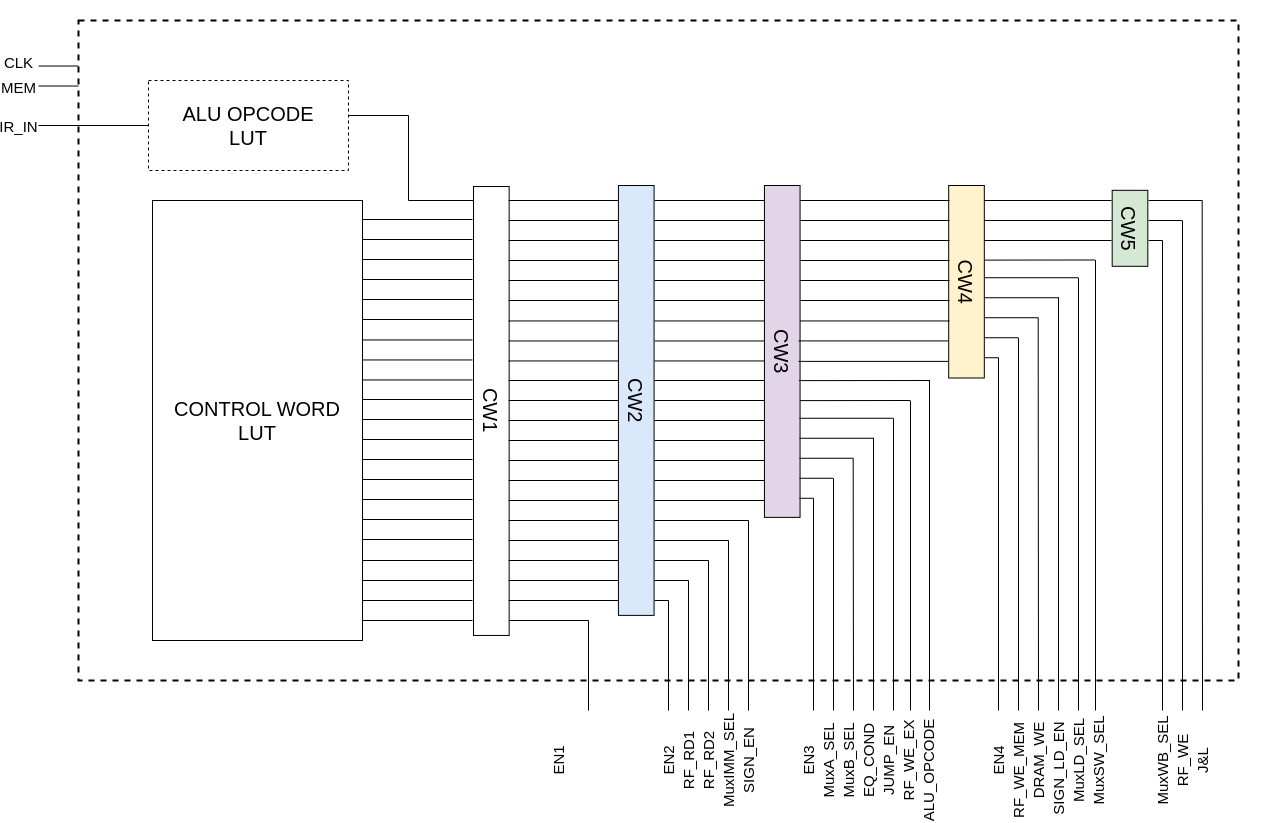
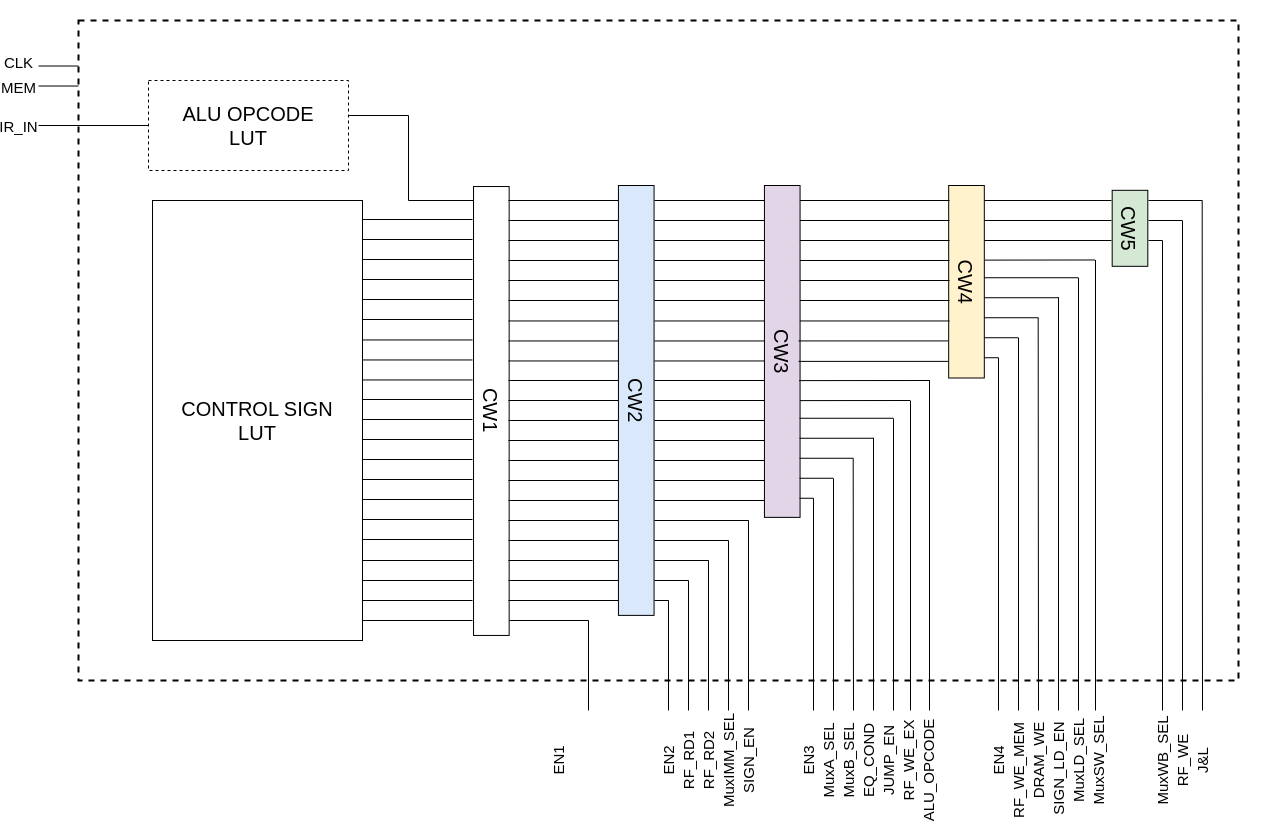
(258, 421) -> (258, 421)
